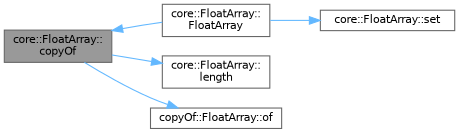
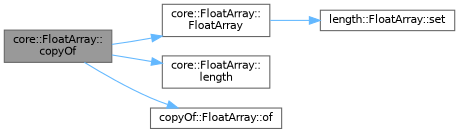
(388, 20) -> (388, 20)
(142, 25) -> (132, 41)
